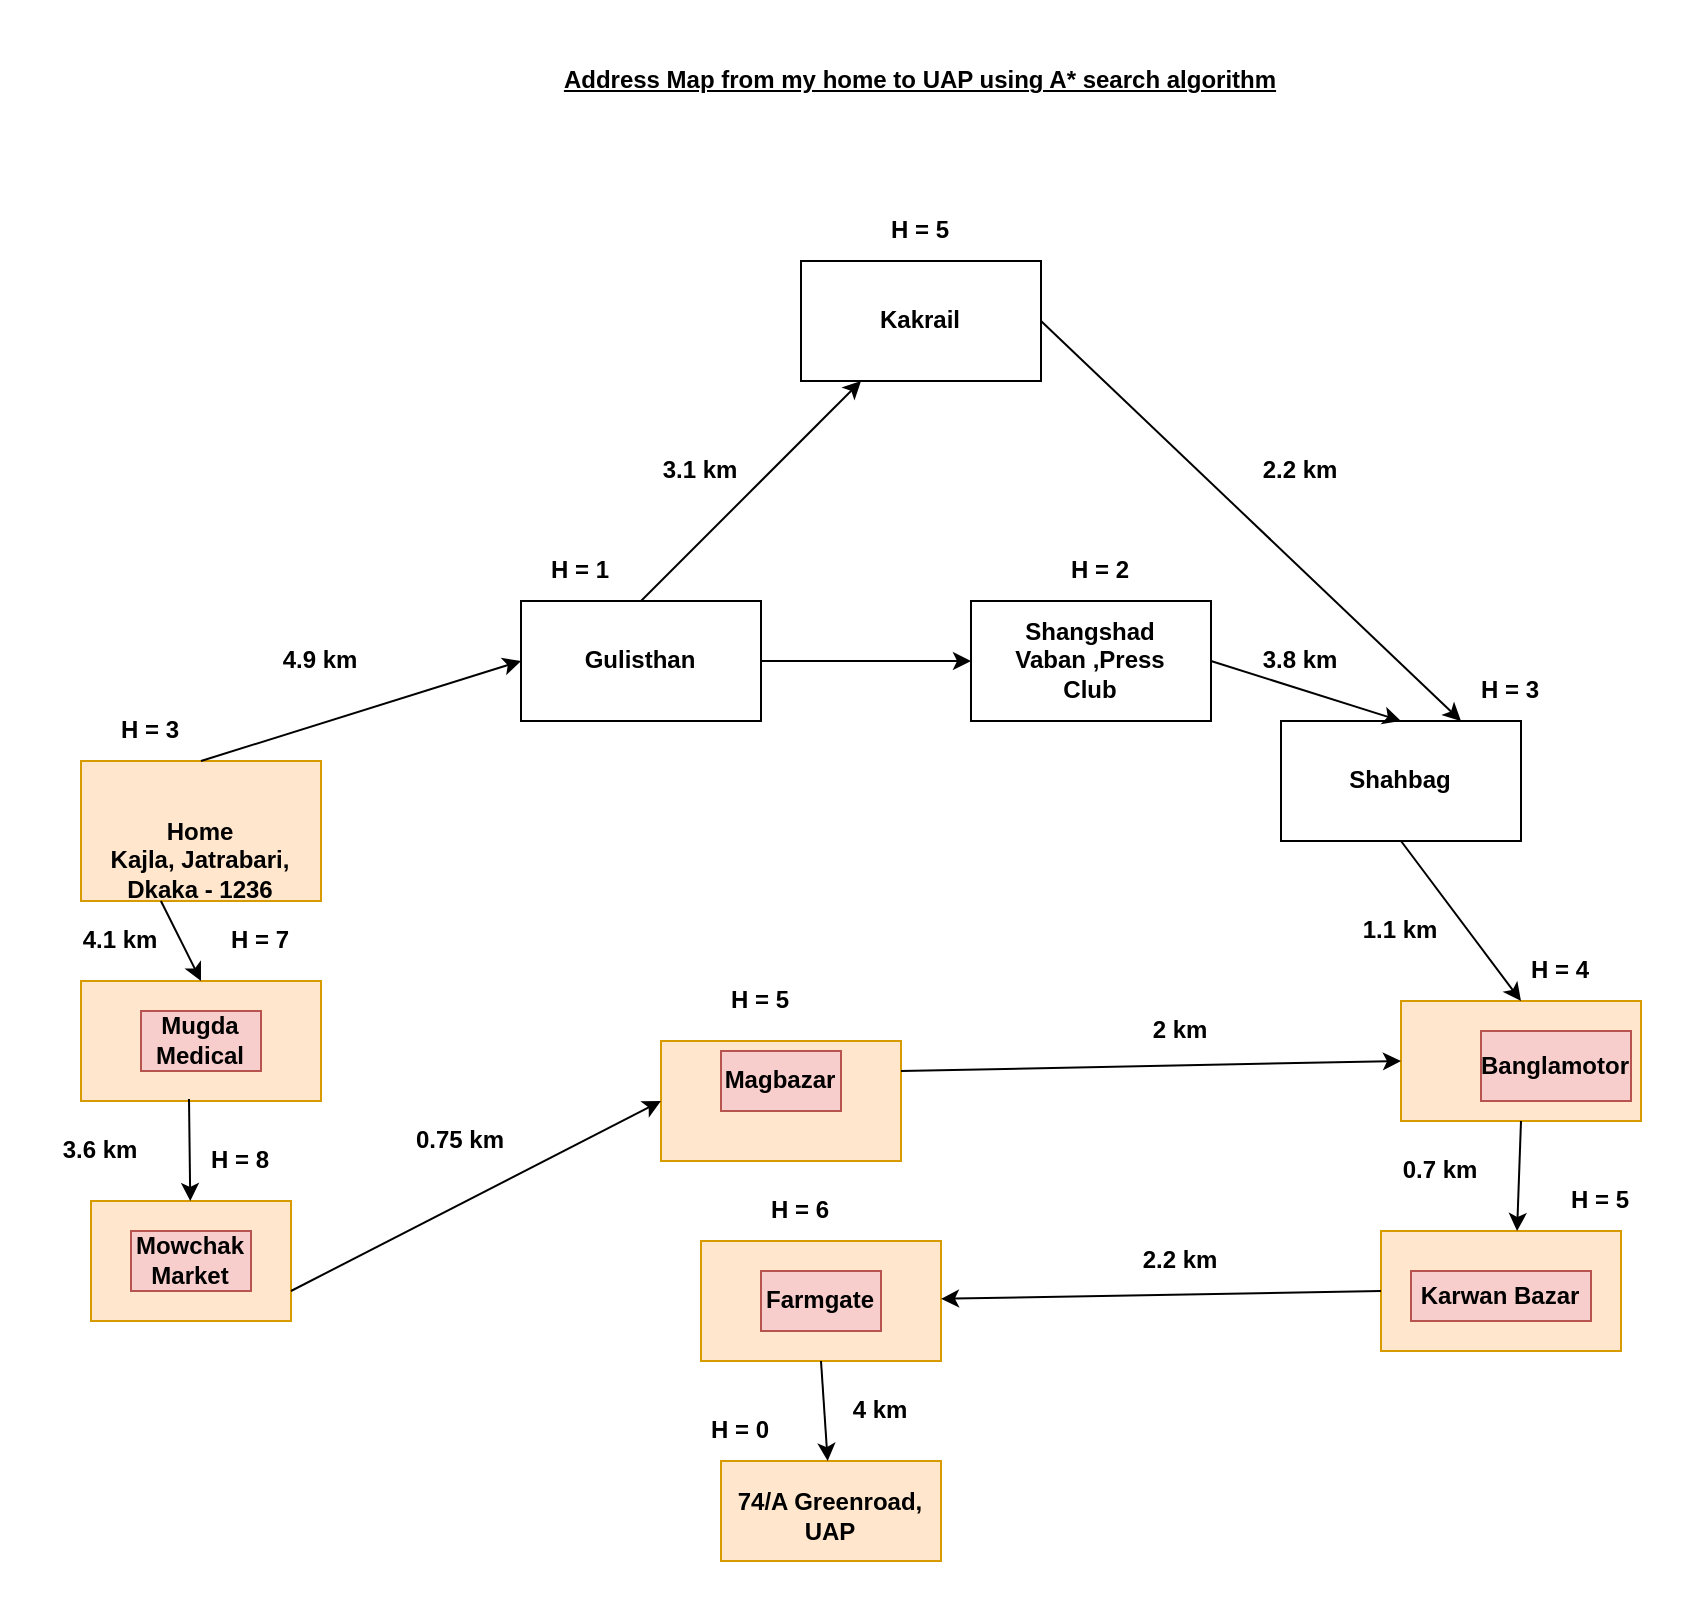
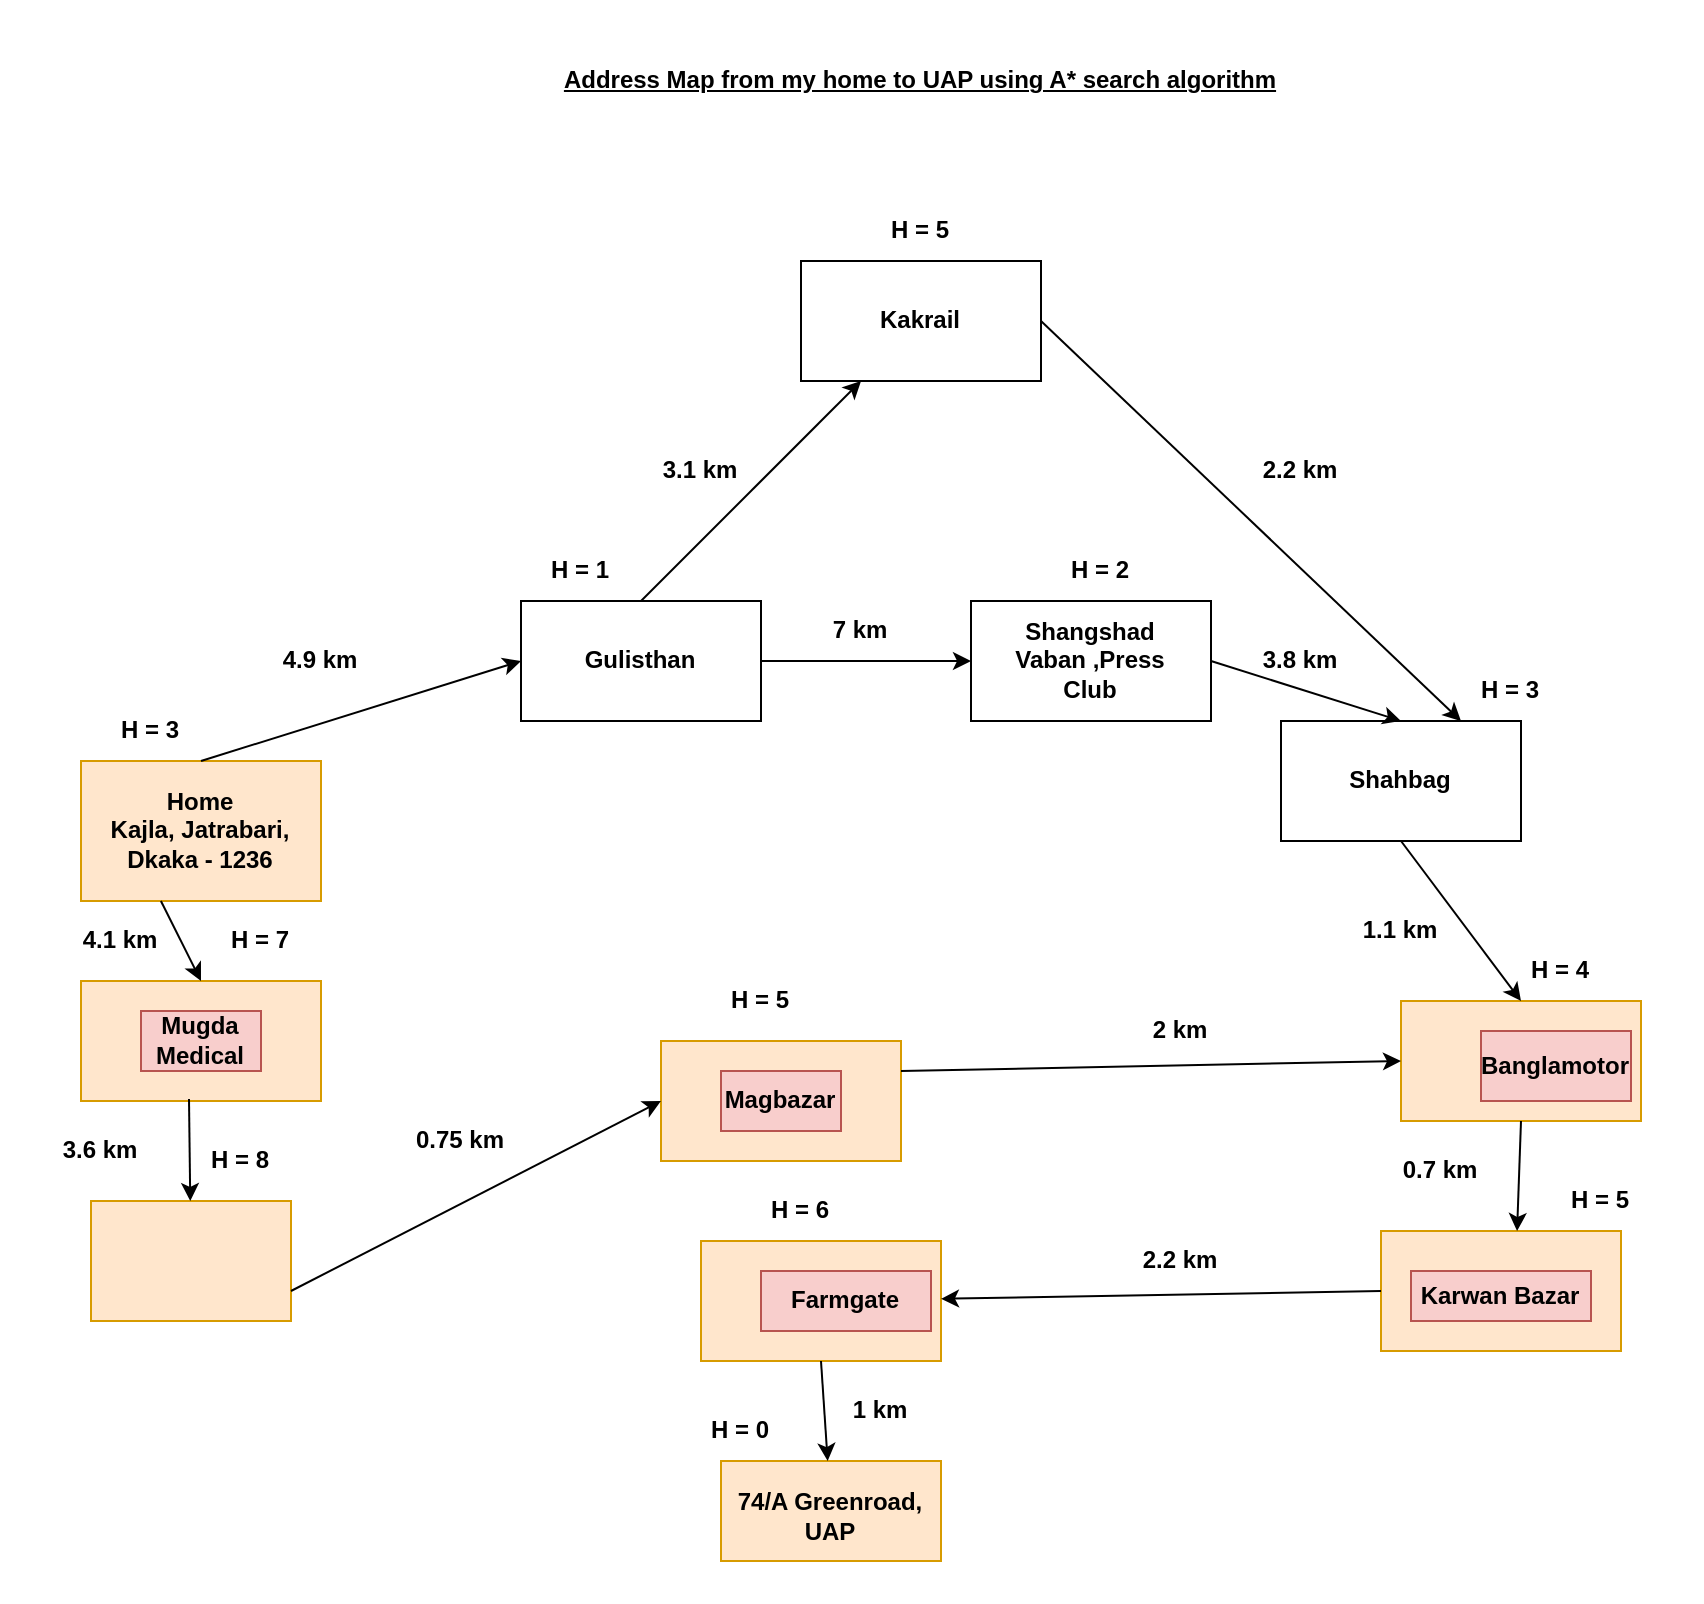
none -> (861, 631)
(201, 861) -> (201, 831)
(781, 1081) -> (781, 1101)
(191, 1261) -> none
(821, 1301) -> (846, 1301)
(881, 1411) -> (881, 1411)
